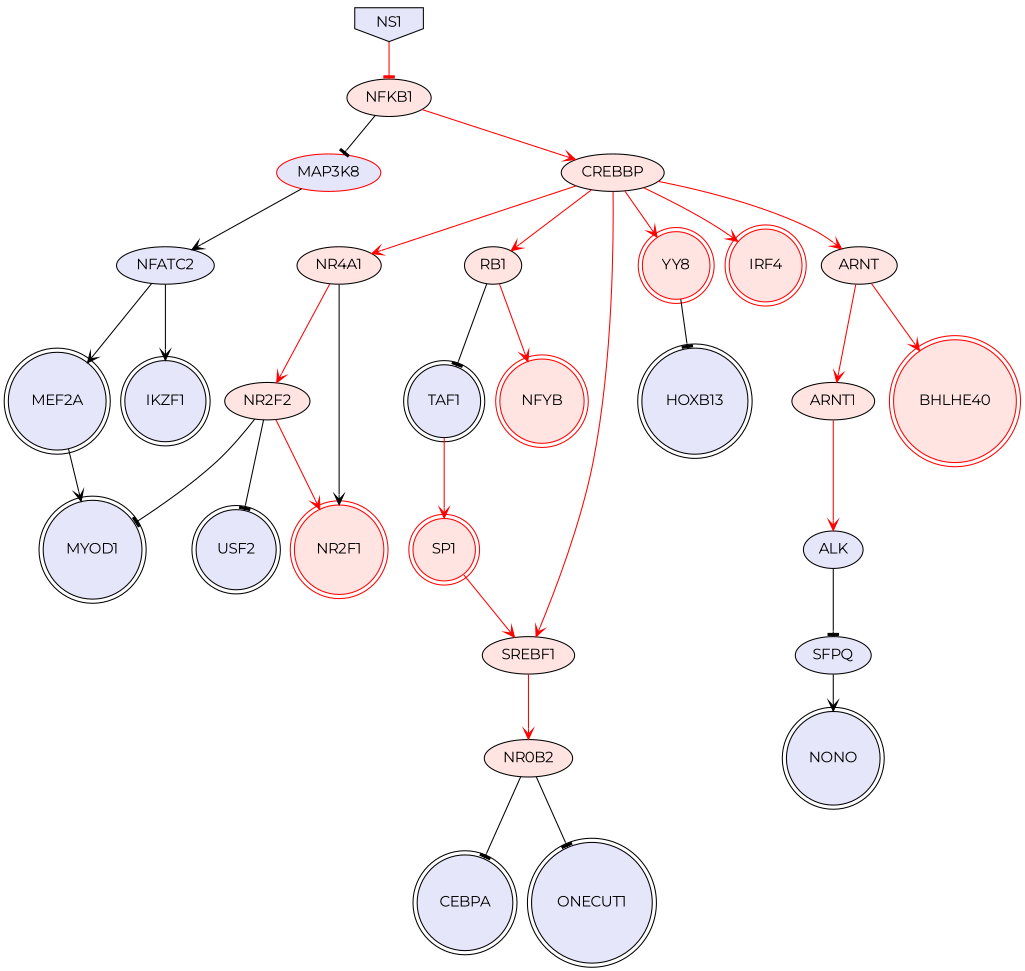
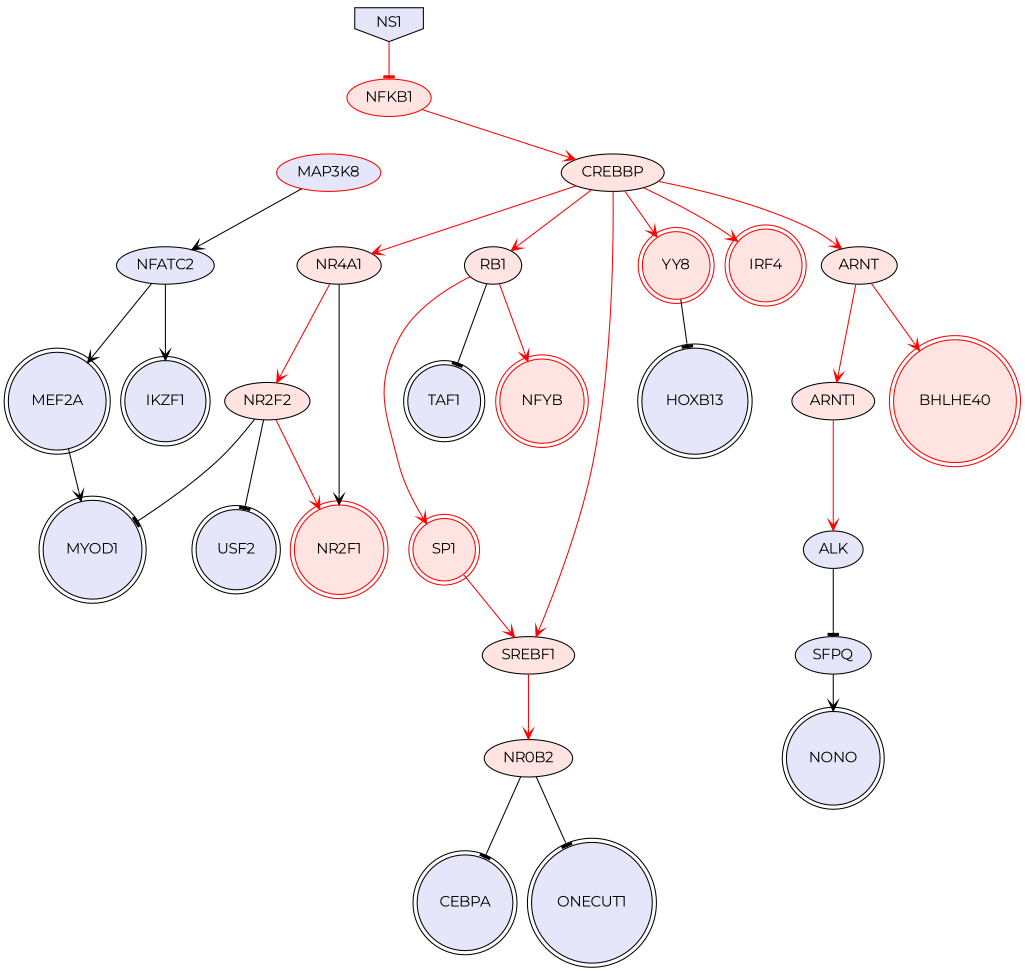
(389, 98) -> (389, 98)
(361, 133) -> none
(444, 473) -> (385, 381)
